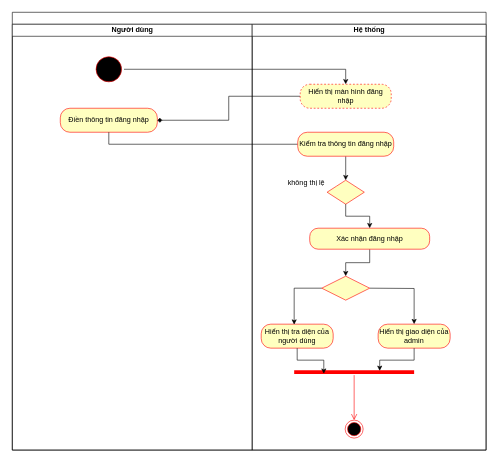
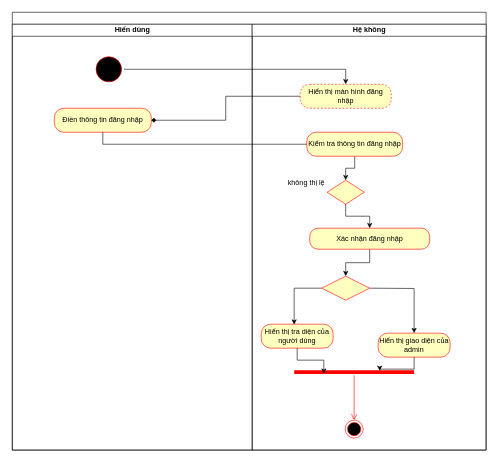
(133, 30) -> (133, 30)
(370, 30) -> (370, 30)
(109, 120) -> (103, 120)
(346, 144) -> (355, 144)
(414, 336) -> (414, 345)
